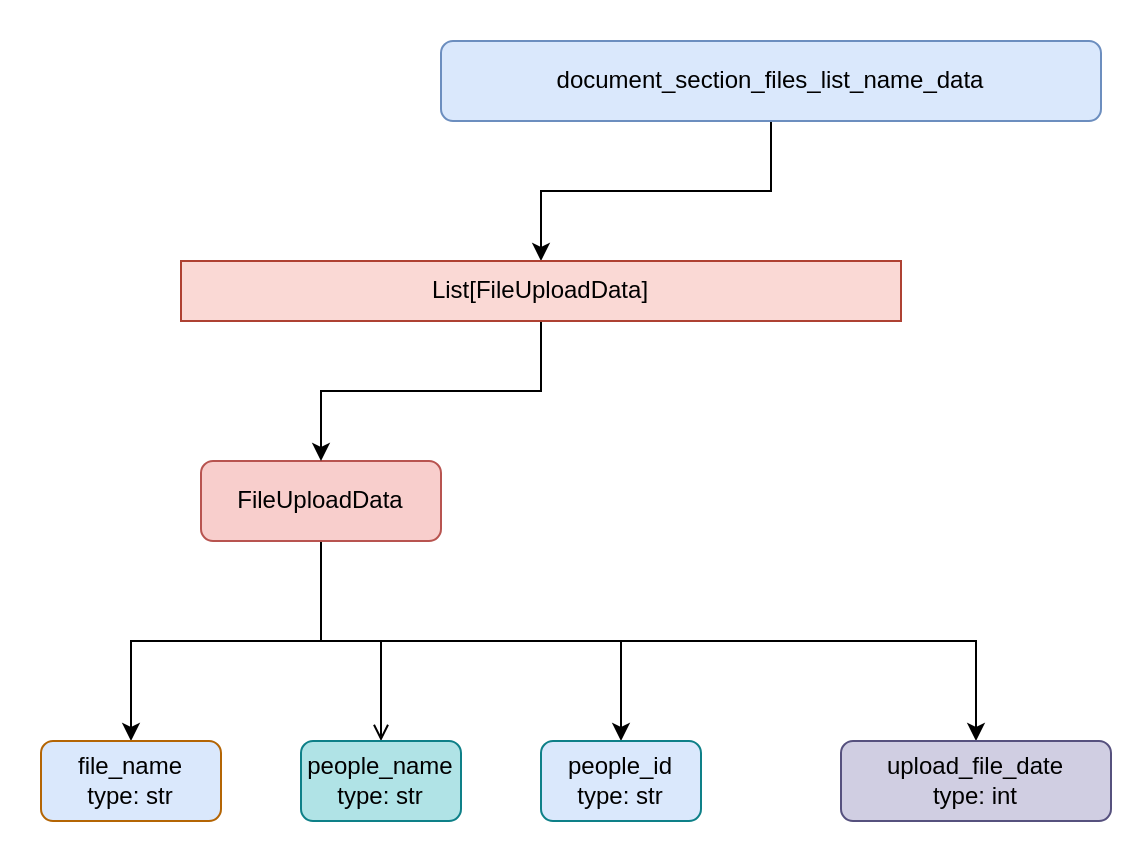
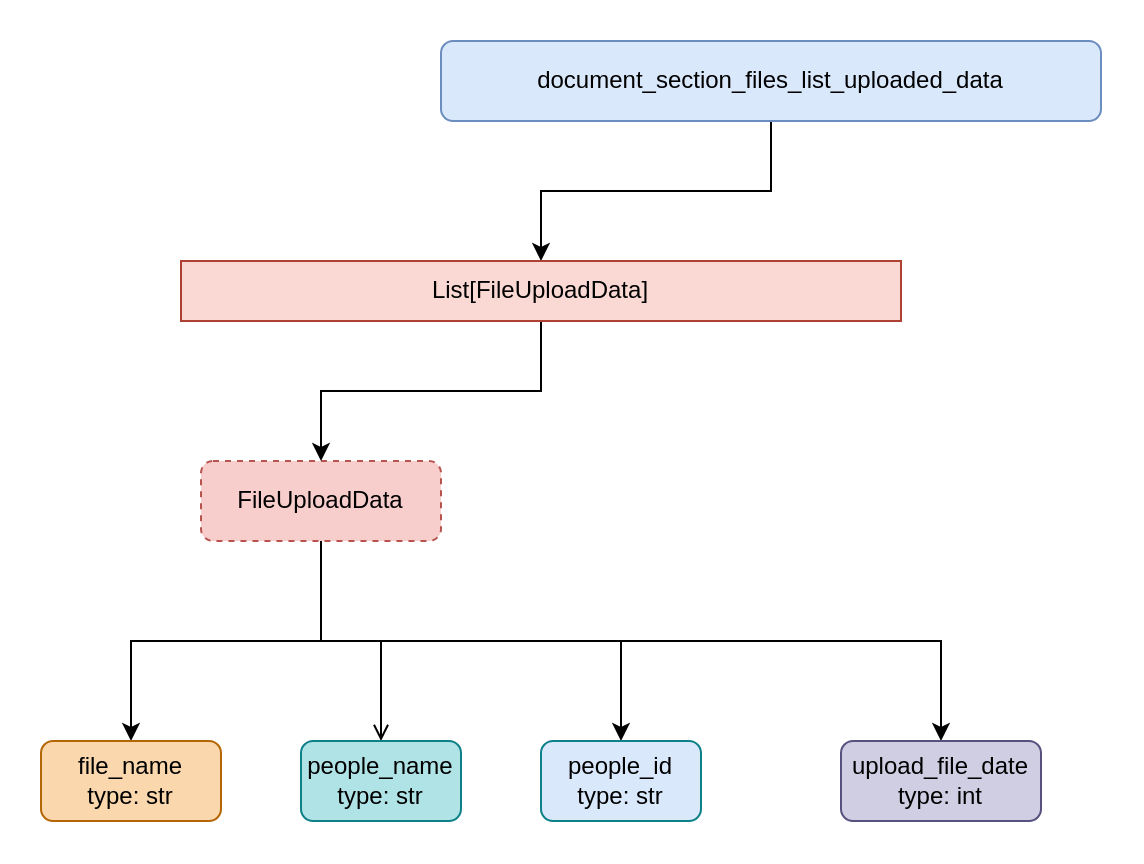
(771, 81) -> (771, 81)
(321, 501) -> (321, 501)
(131, 781) -> (131, 781)
(976, 781) -> (941, 781)
